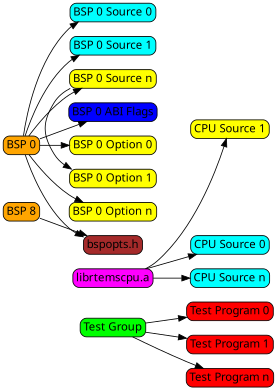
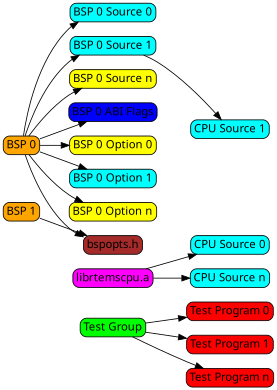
(45, 125) -> (59, 159)
(230, 129) -> (230, 129)
(113, 179) -> (113, 179)
(21, 212) -> (21, 212)
(194, 214) -> (182, 81)
